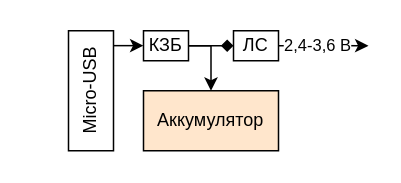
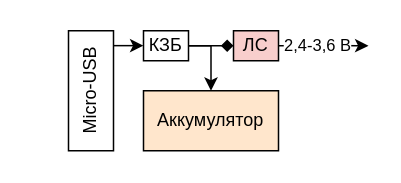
(256, 46) -> (256, 46)
